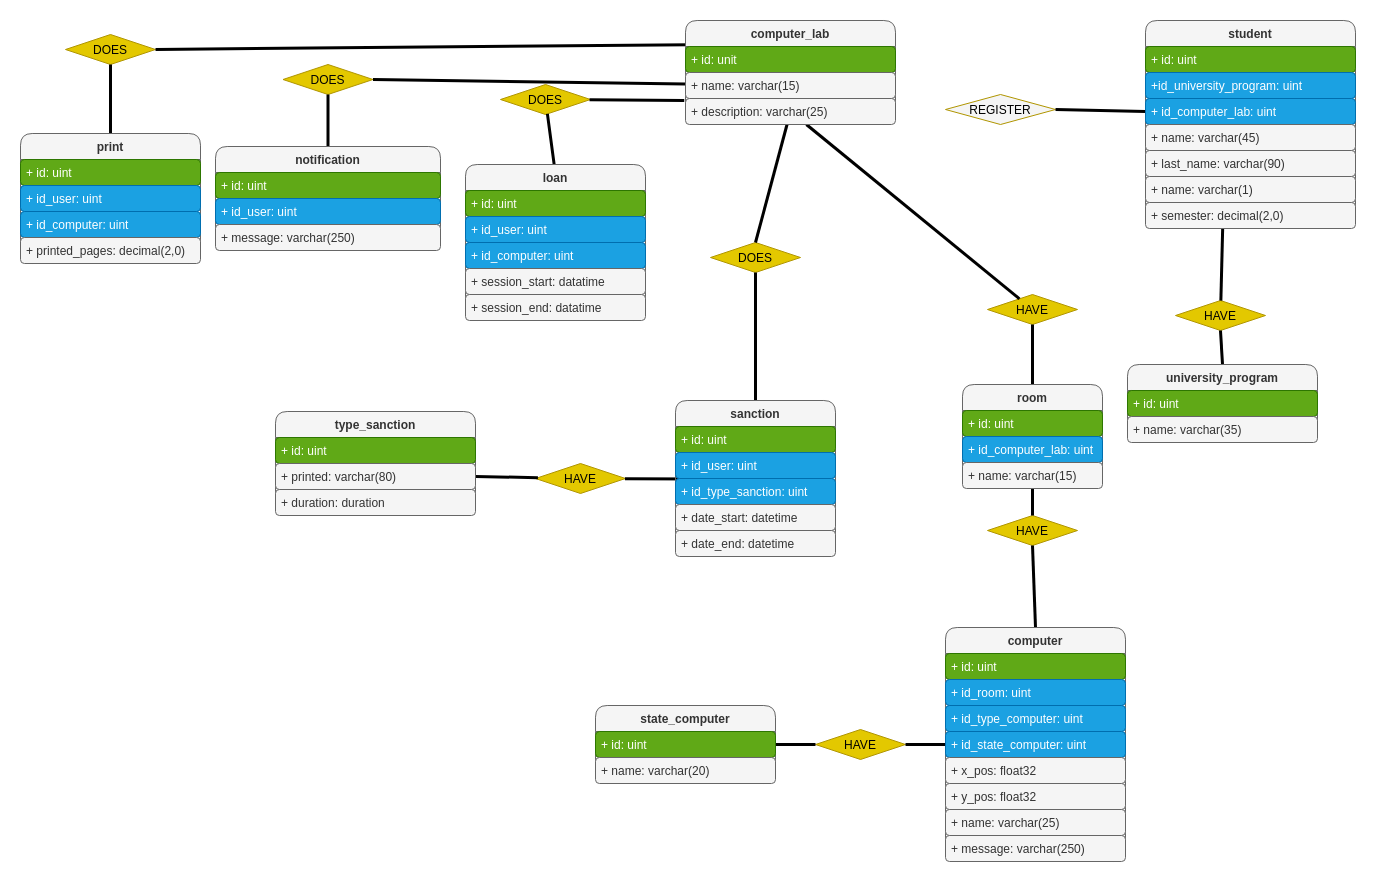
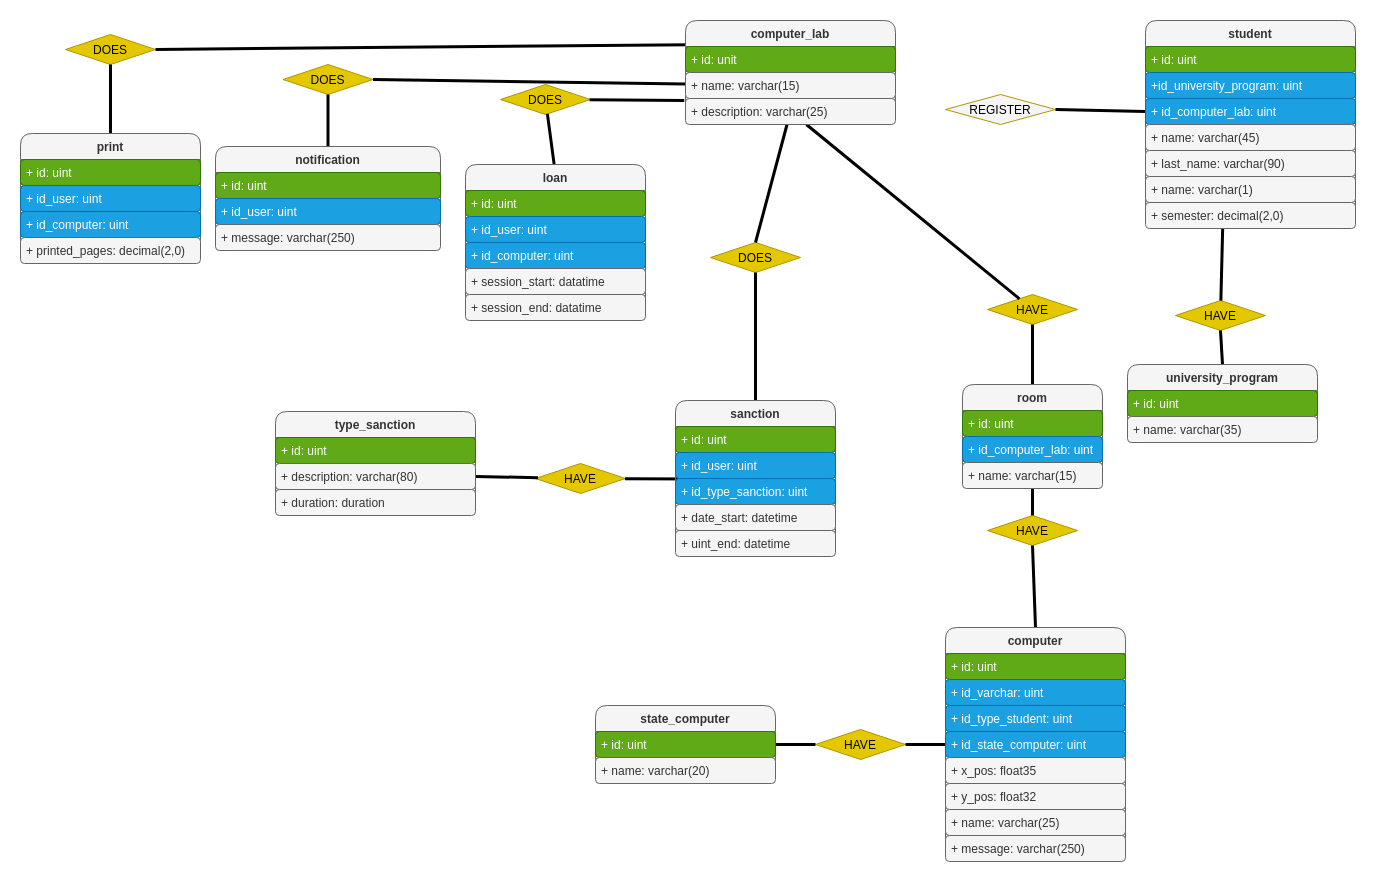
(349, 477) -> (361, 477)
(742, 544) -> (740, 544)
(994, 693) -> (1004, 693)
(1024, 719) -> (1020, 719)
(999, 771) -> (999, 771)
